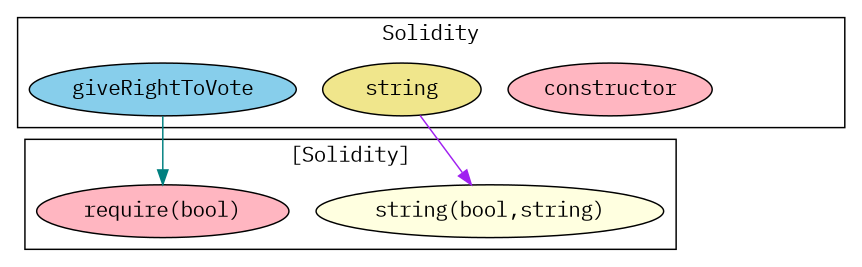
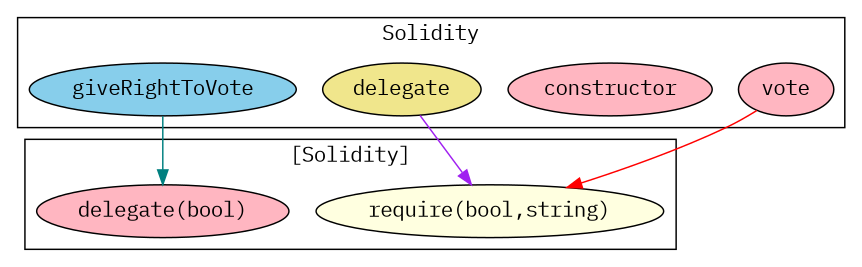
(402, 89) -> (402, 89)
none -> (786, 89)
(163, 211) -> (163, 211)
(490, 211) -> (490, 211)
